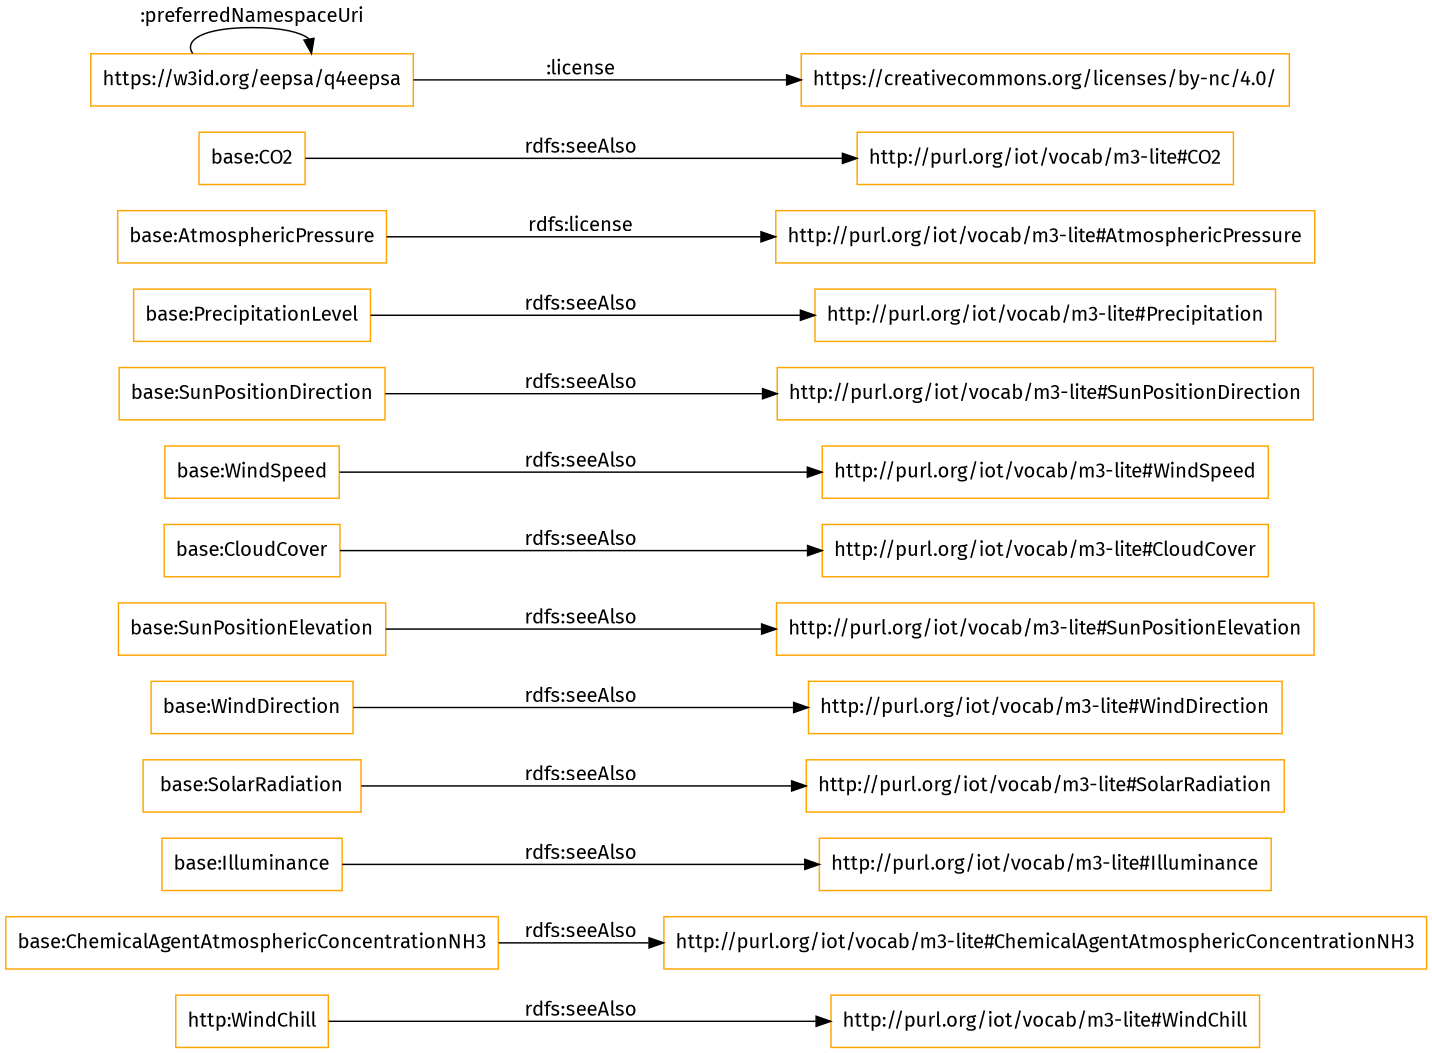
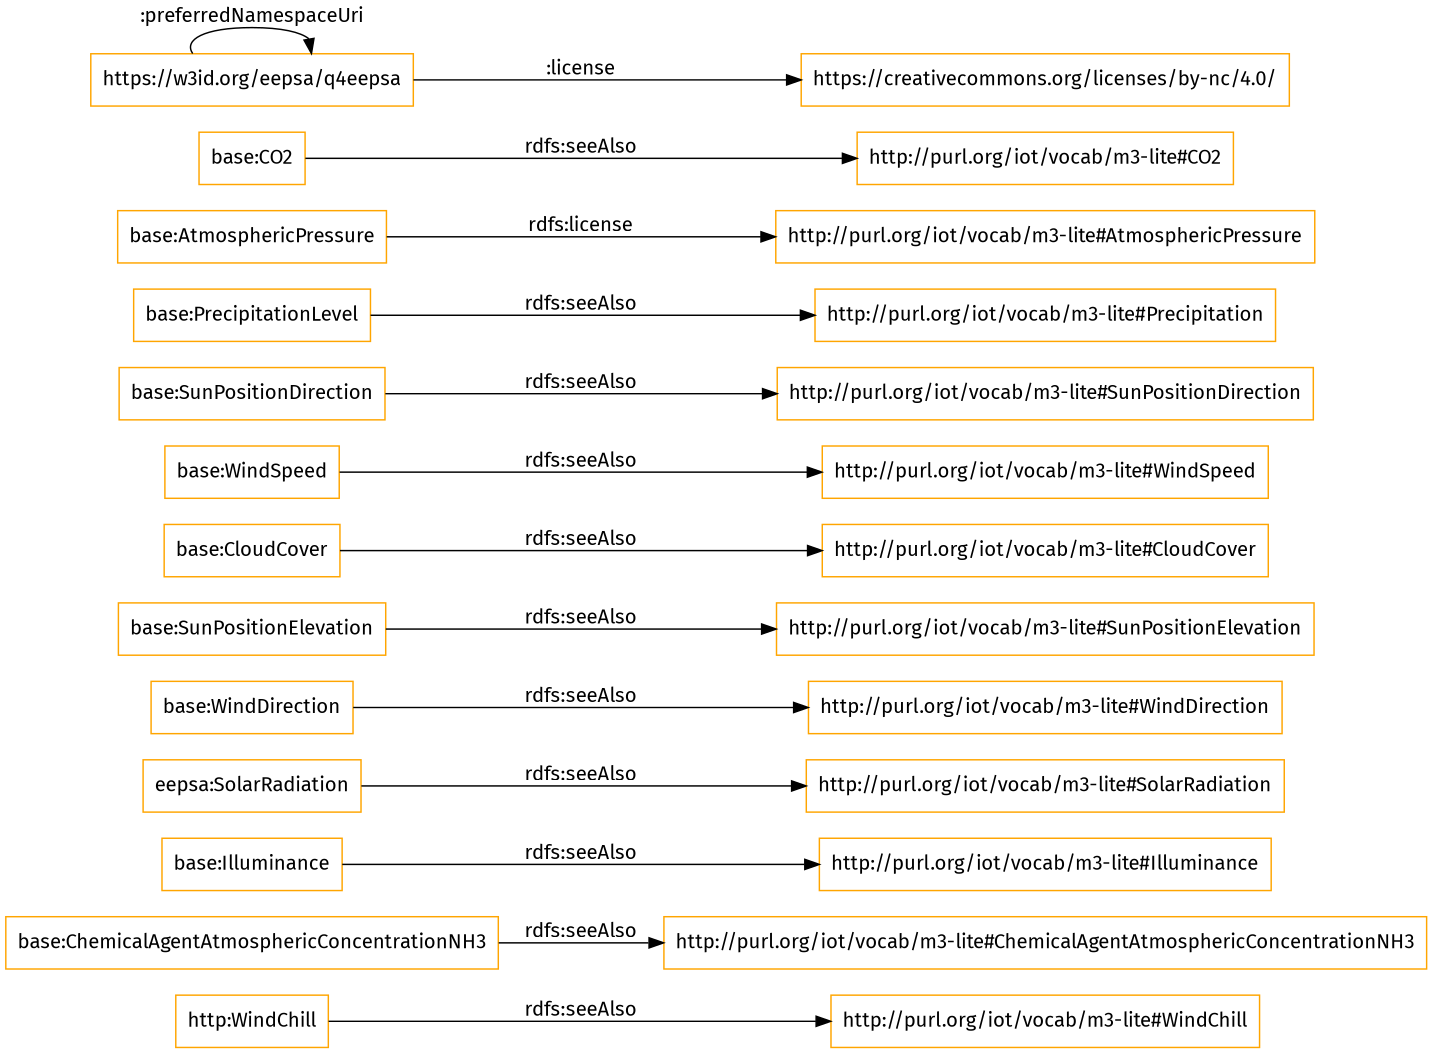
(252, 786) -> (252, 786)
